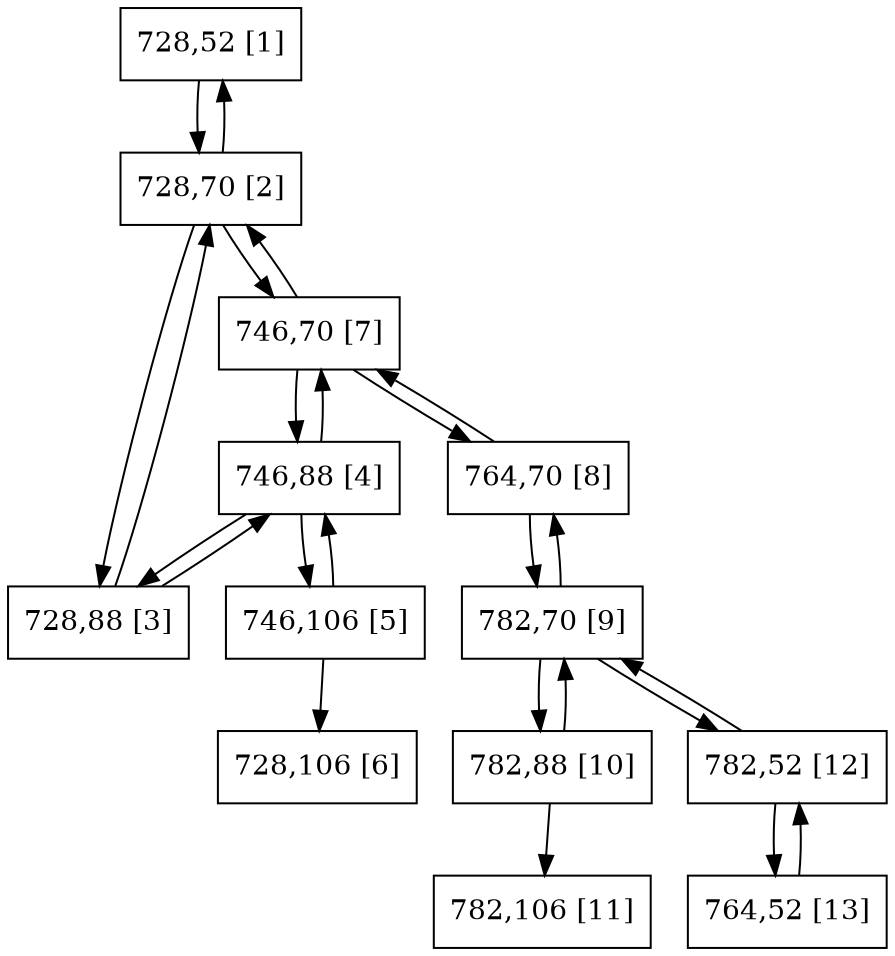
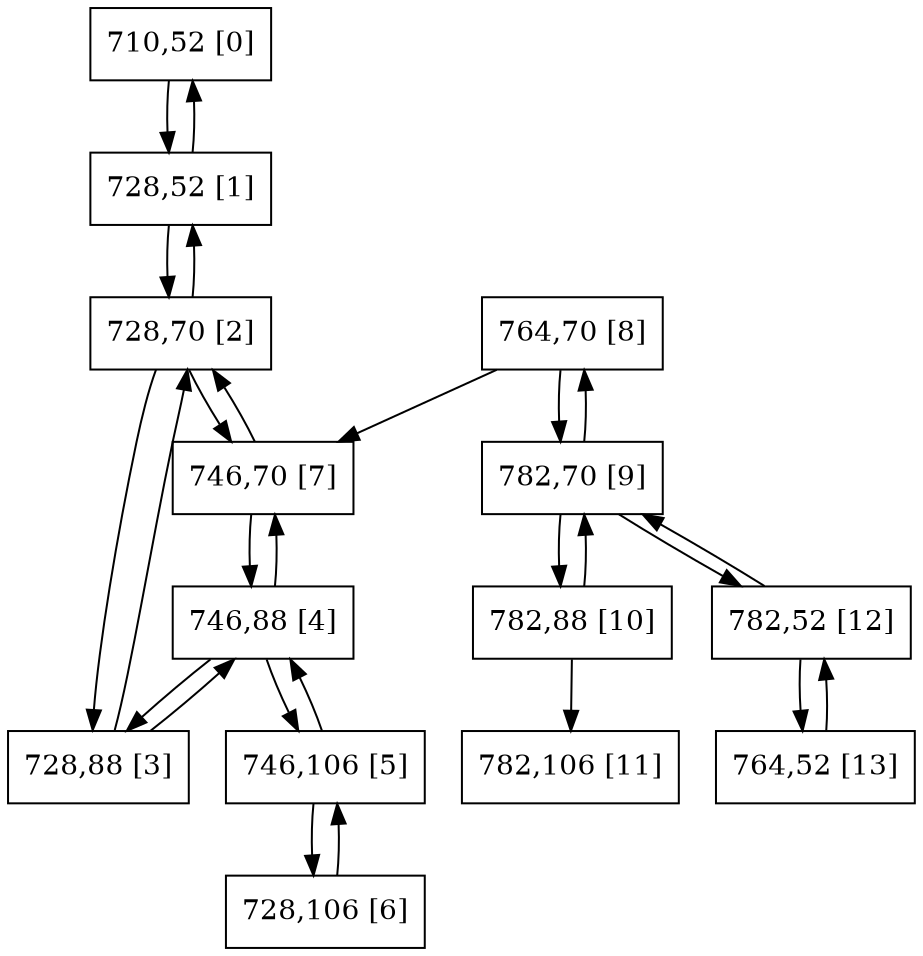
none -> (181, 44)
(402, 401) -> none
none -> (339, 850)
